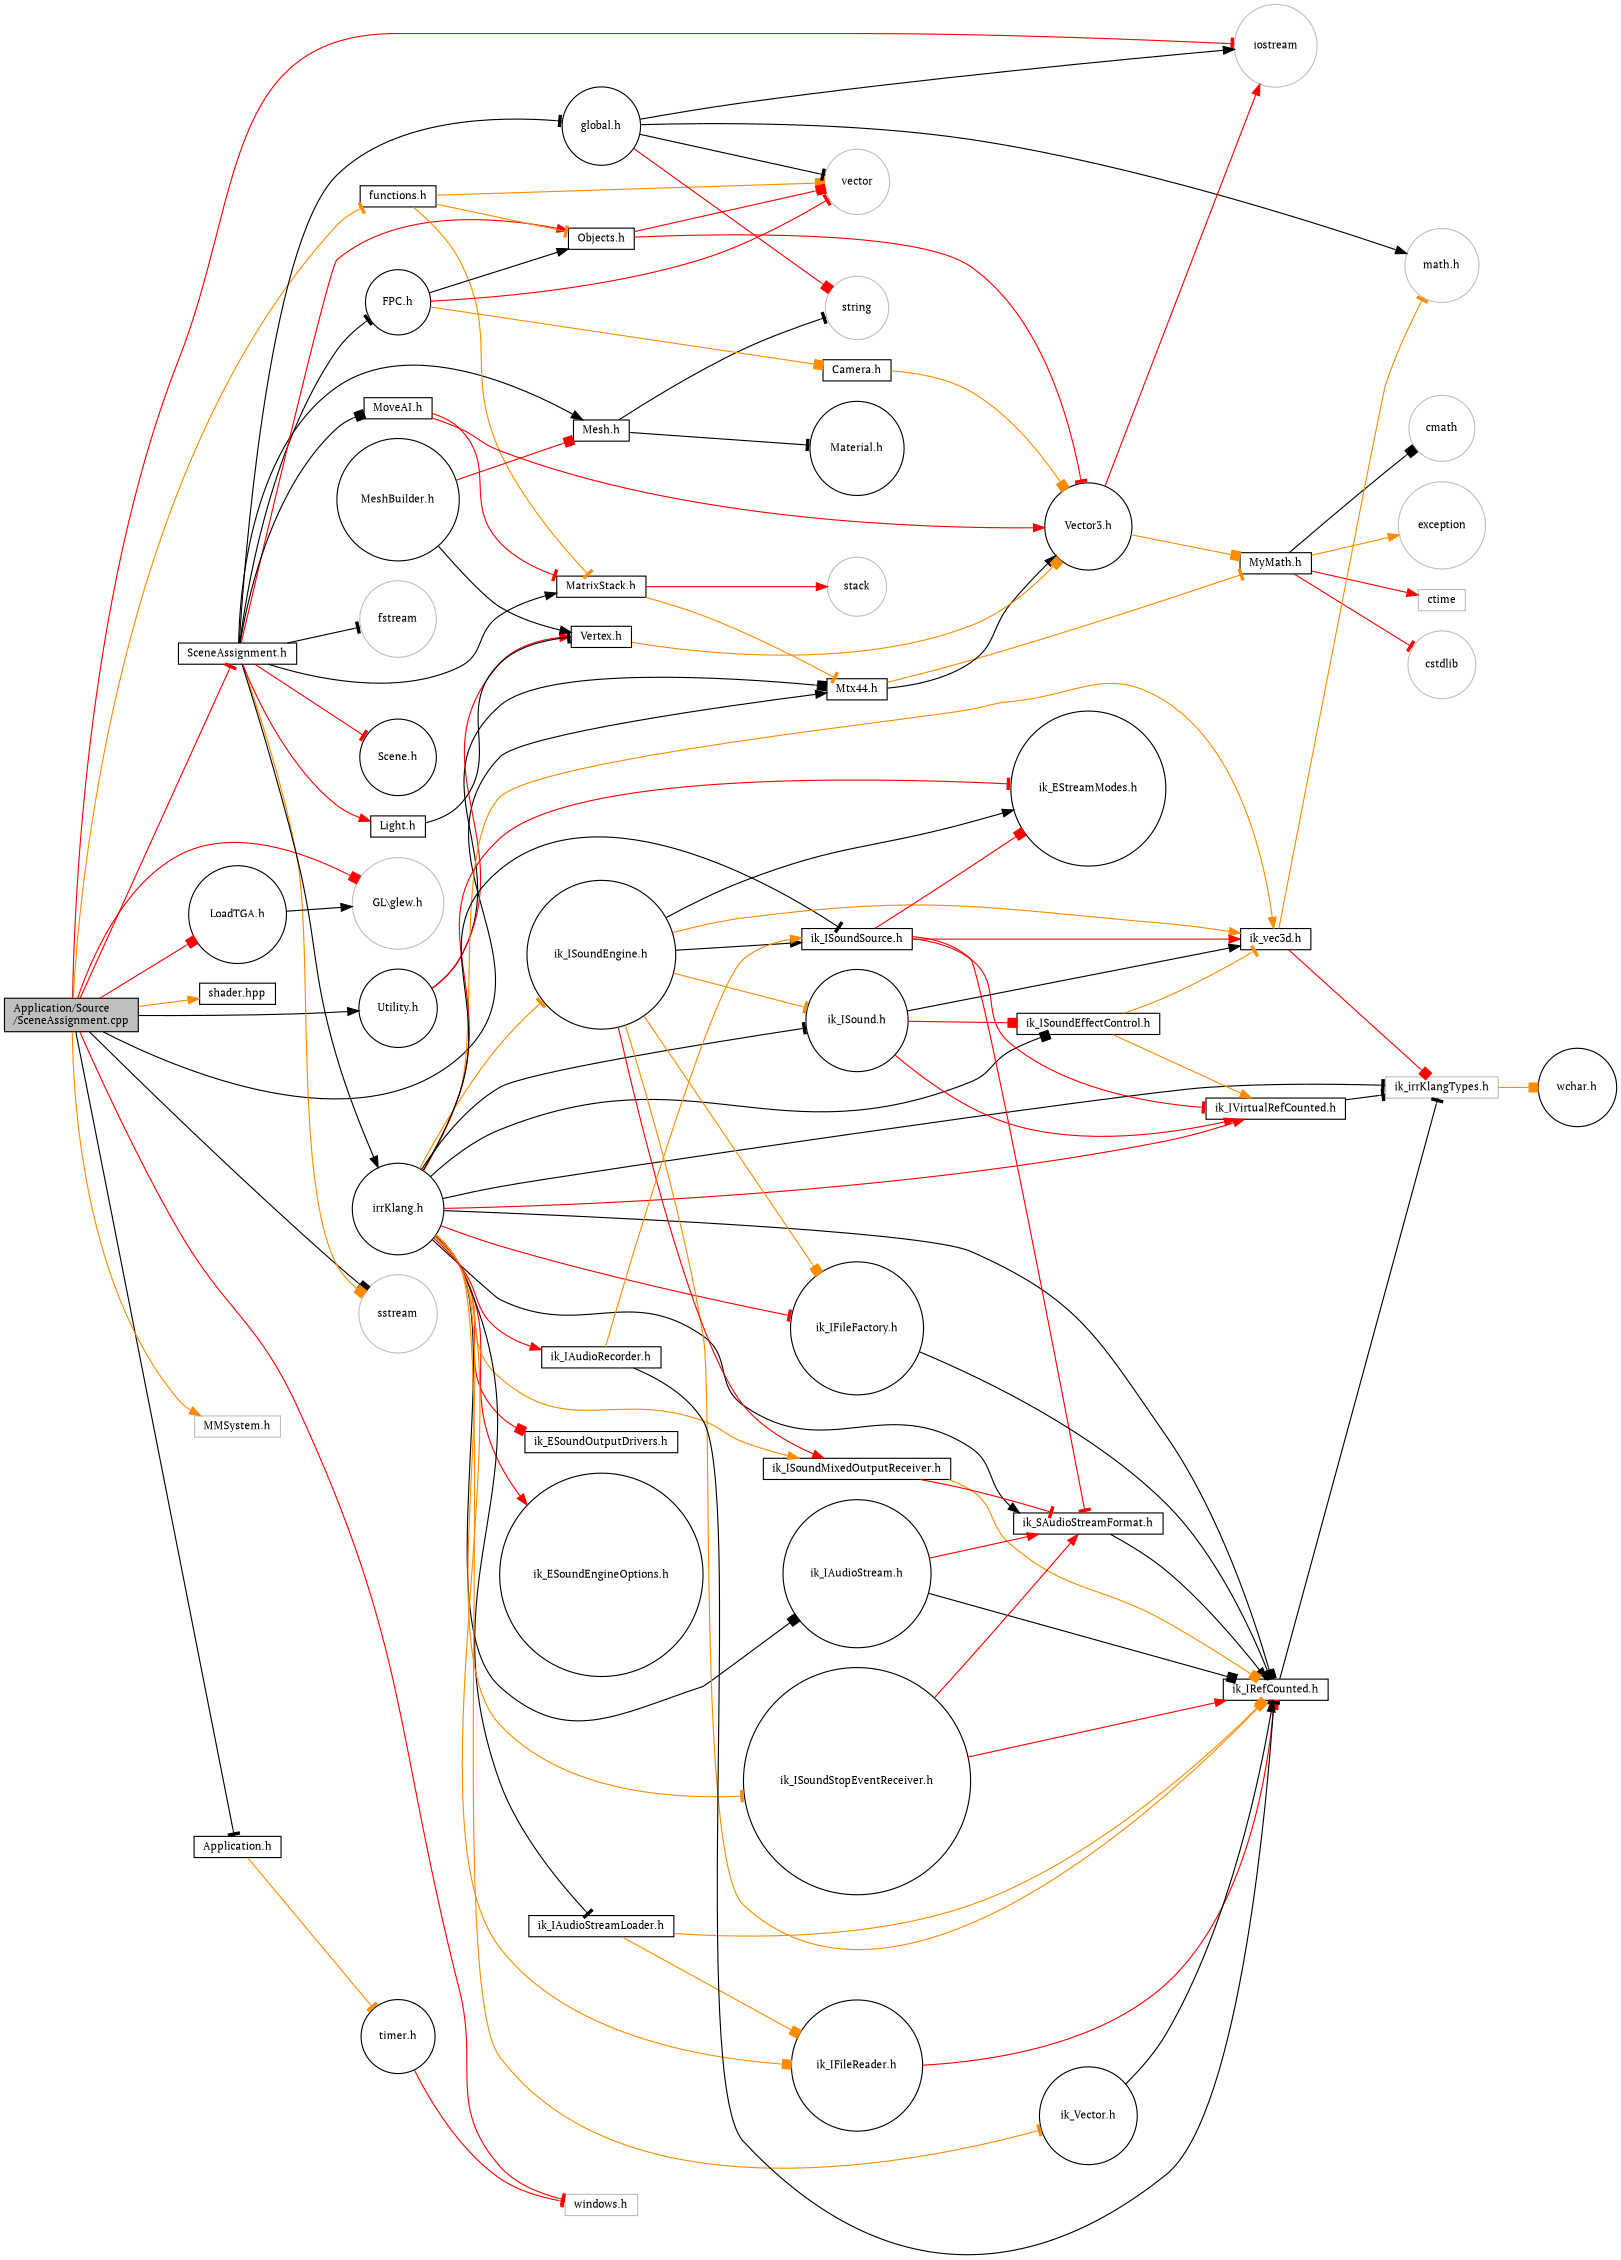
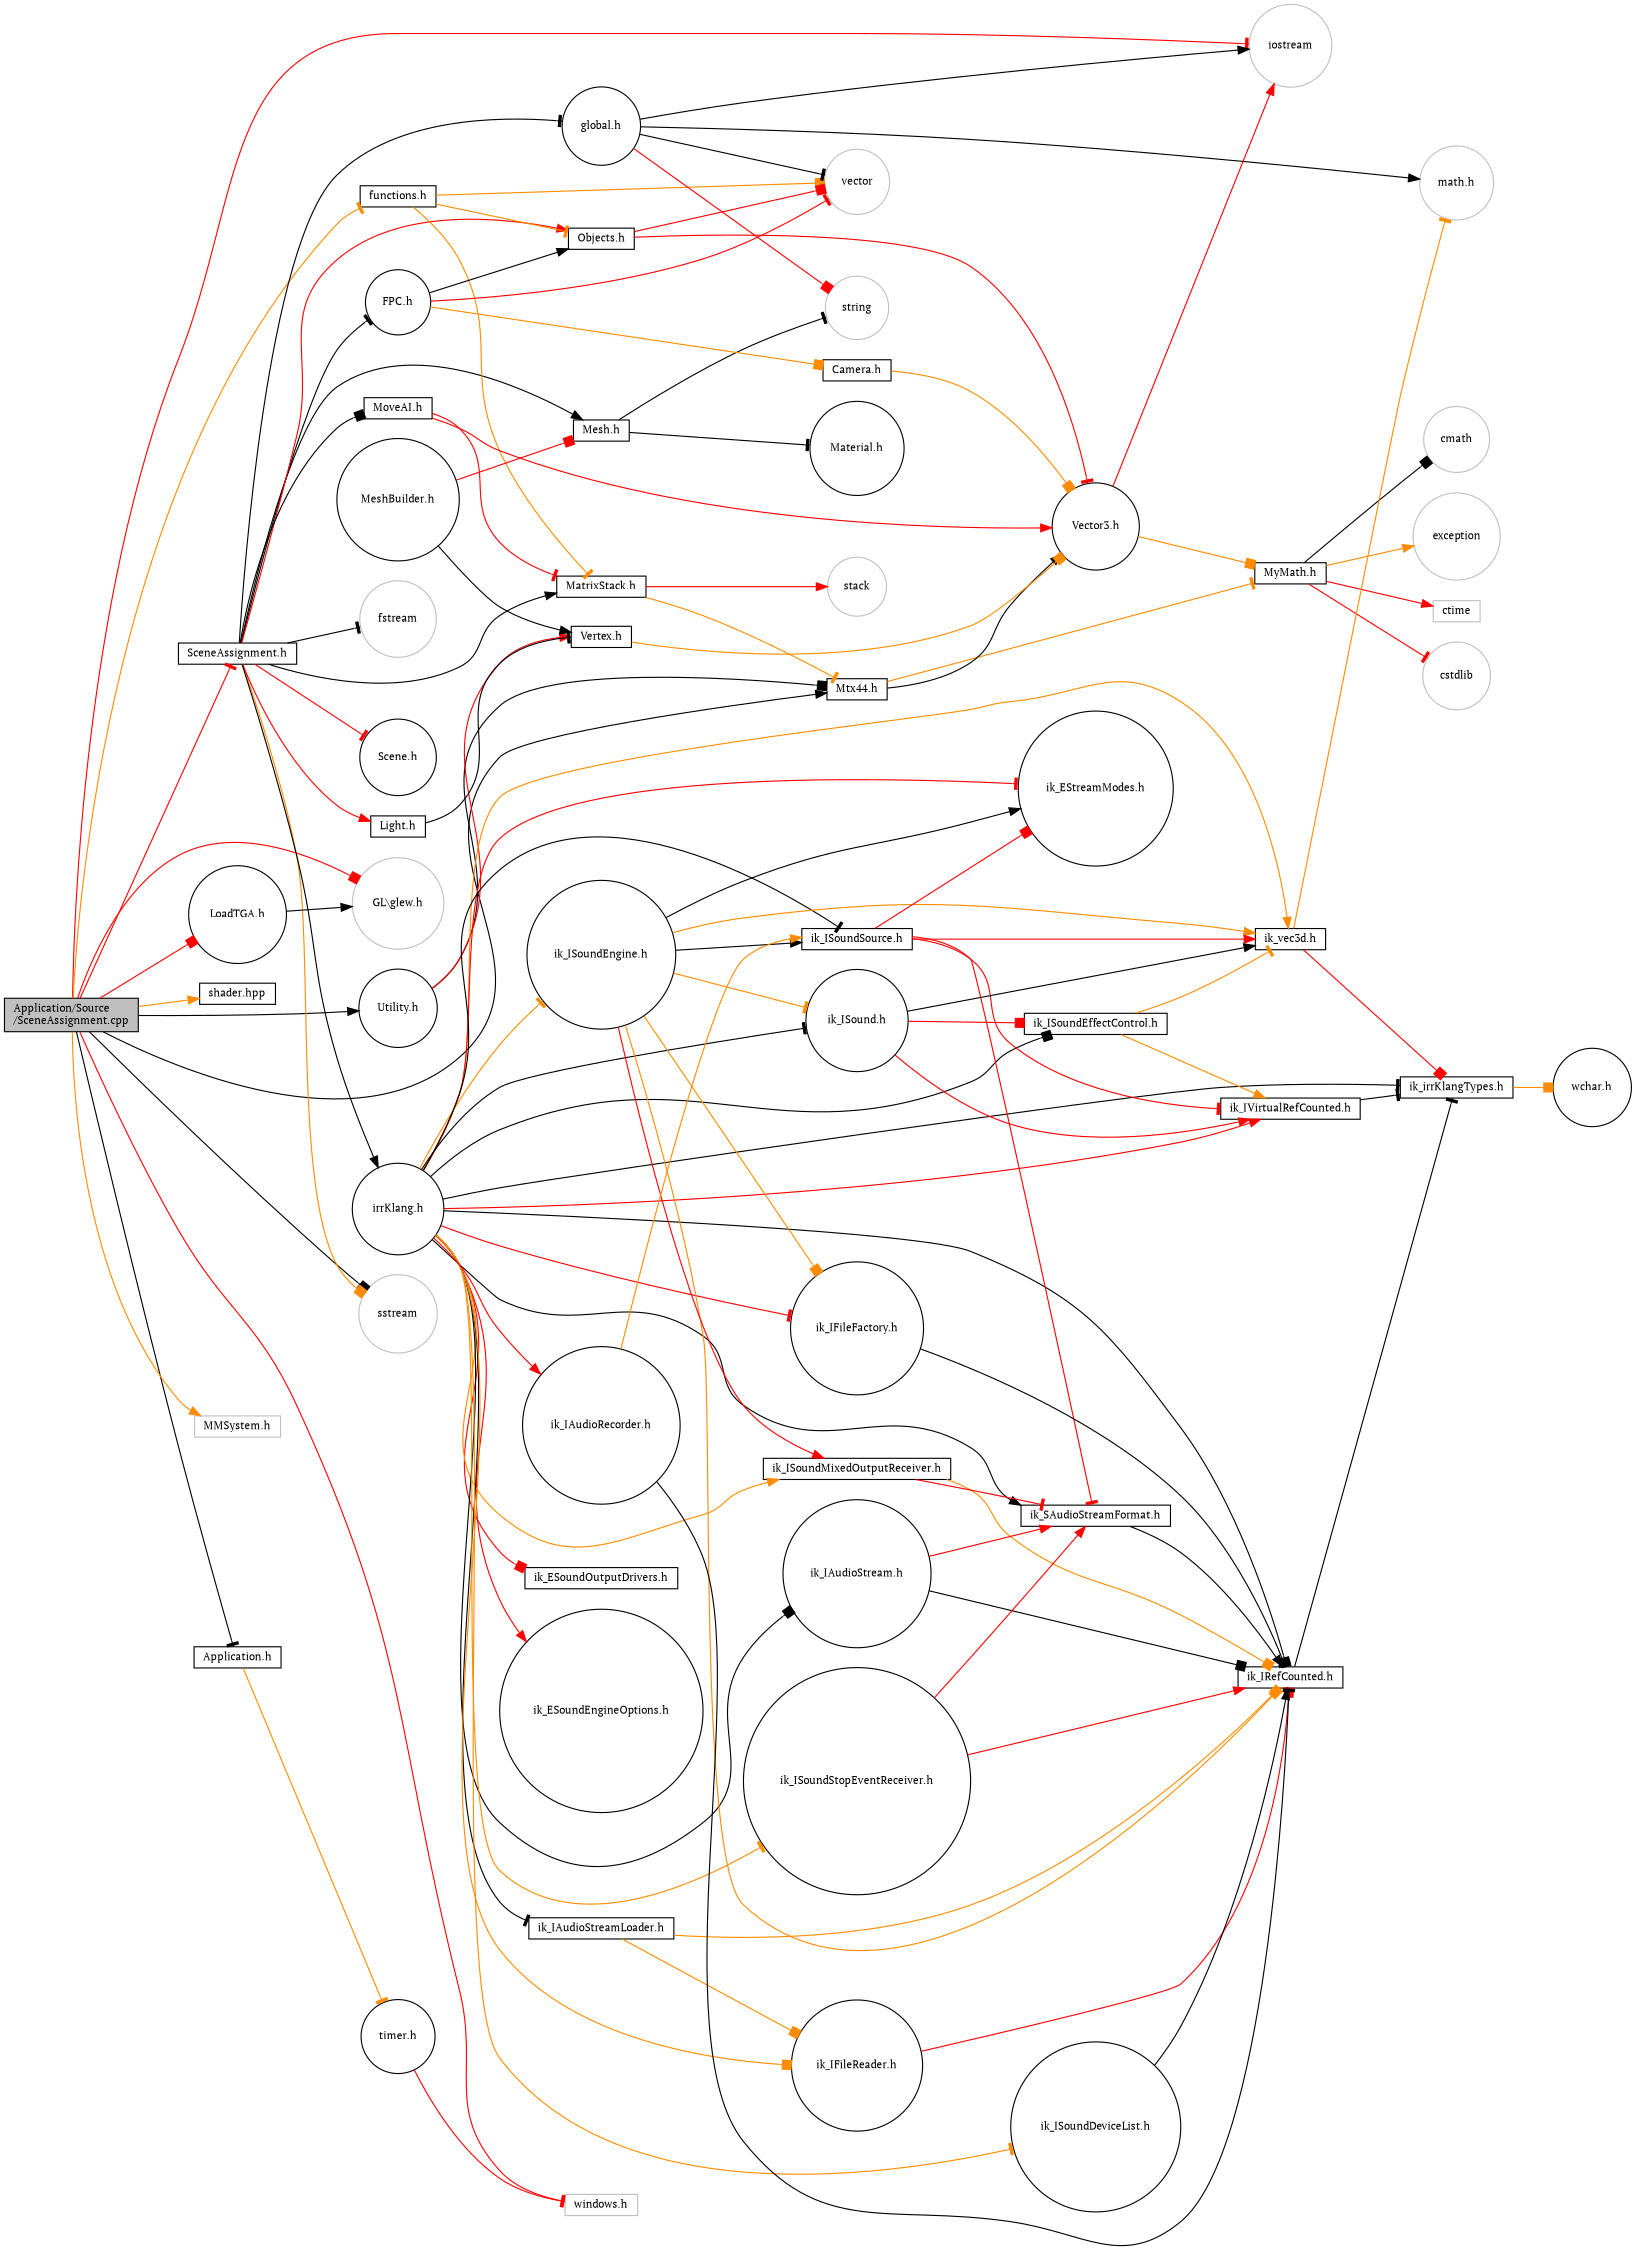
(1442, 1088) -> (1457, 1087)
(601, 1357) -> (601, 1425)
(1088, 2116) -> (1096, 2127)
